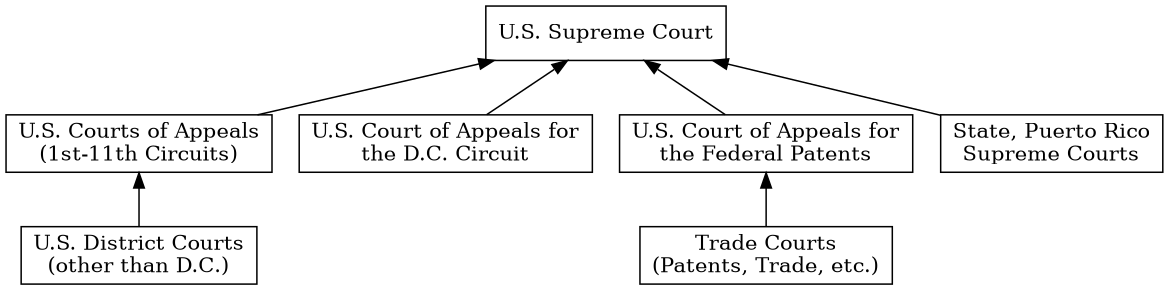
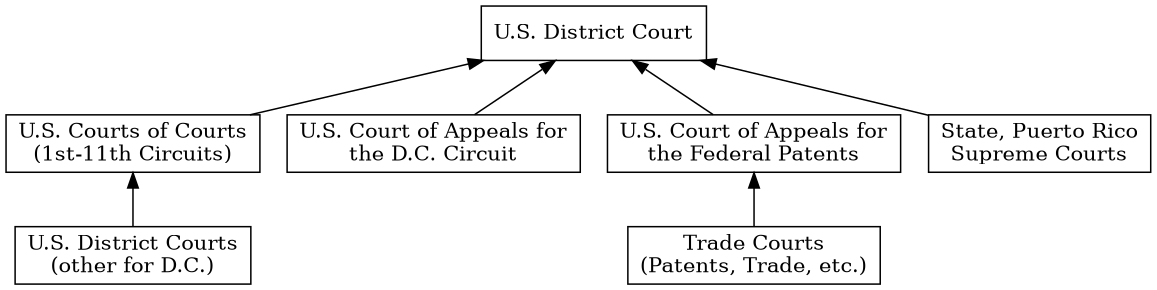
(606, 33) -> (594, 33)
(139, 144) -> (133, 144)
(139, 255) -> (133, 255)
